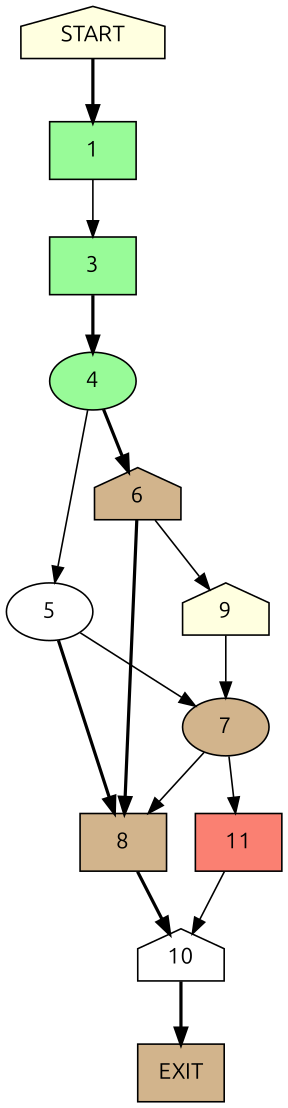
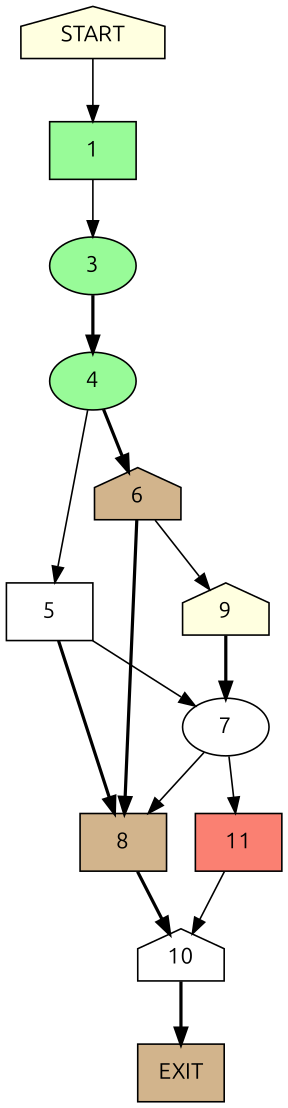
(93, 82) -> (93, 82)
(93, 266) -> (93, 266)
(50, 612) -> (50, 612)
(226, 659) -> (226, 659)
(226, 727) -> (226, 727)
